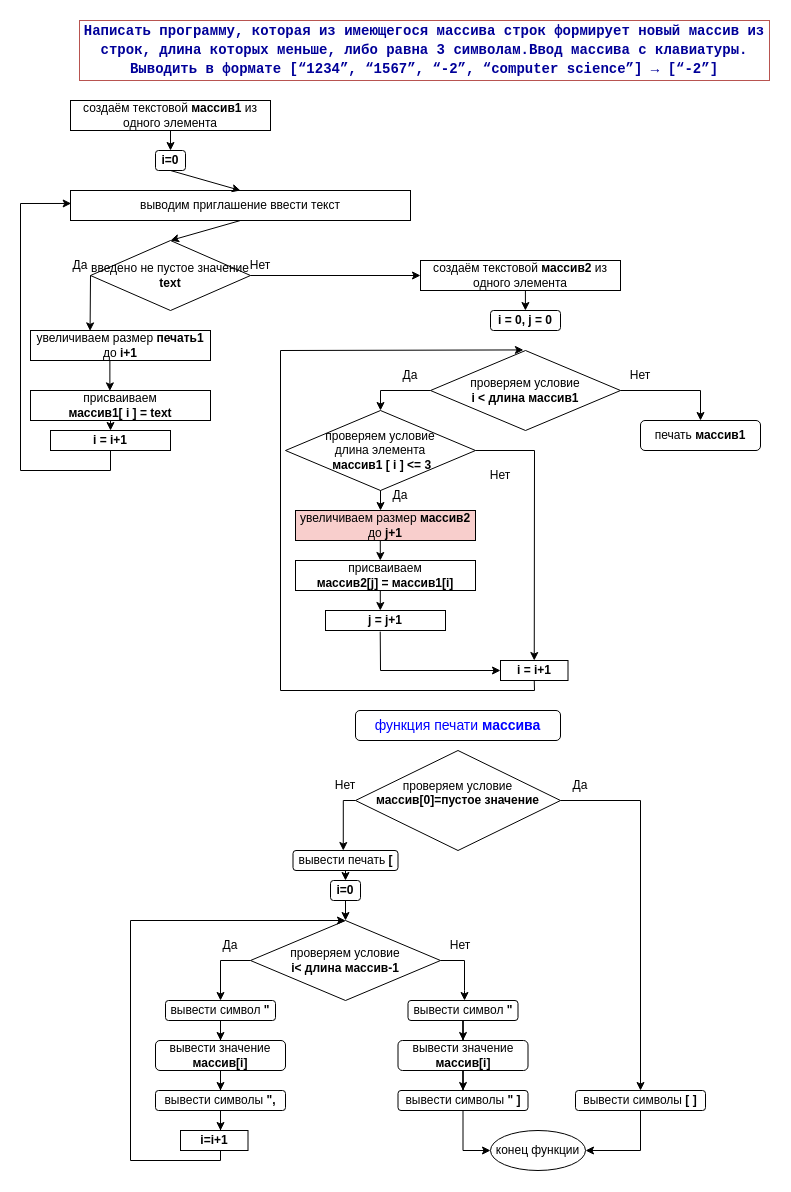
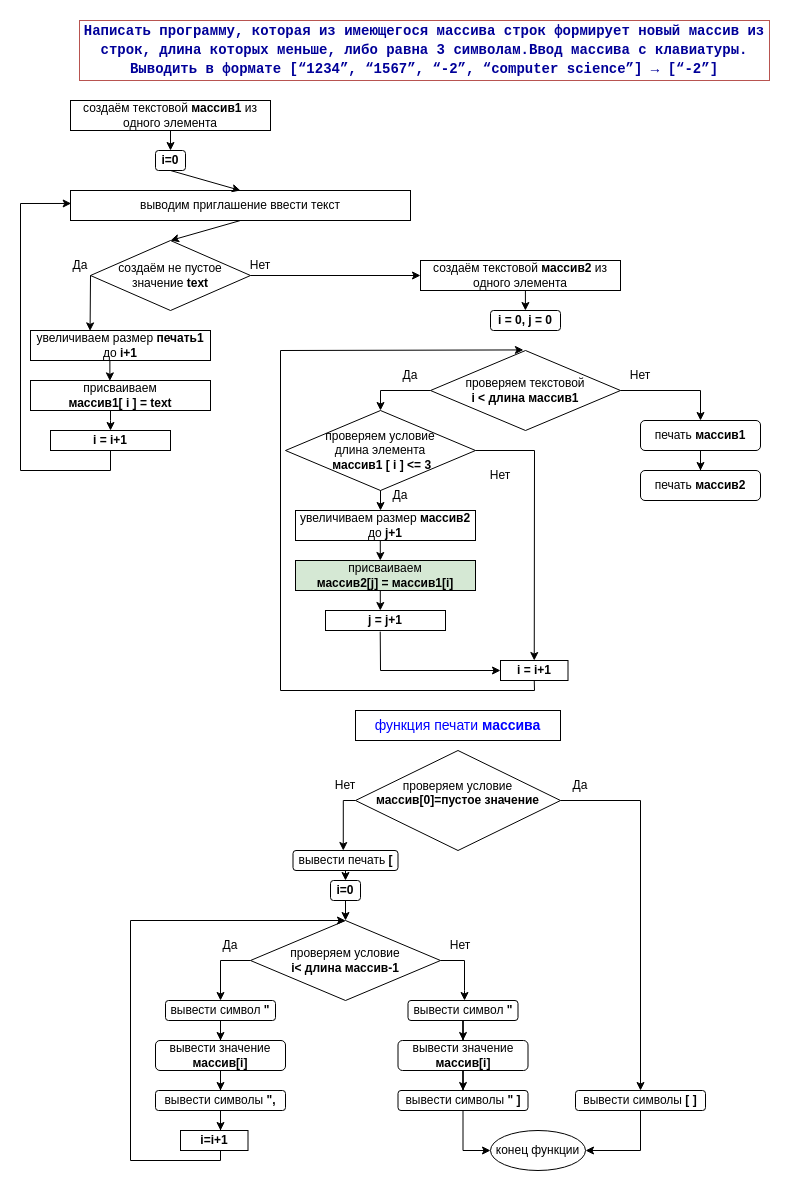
(171, 276) -> (171, 276)
(526, 391) -> (526, 391)
(121, 406) -> (121, 396)
none -> (701, 465)
none -> (701, 486)
(386, 526) -> (386, 526)
(386, 576) -> (386, 576)
(458, 726) -> (458, 726)
